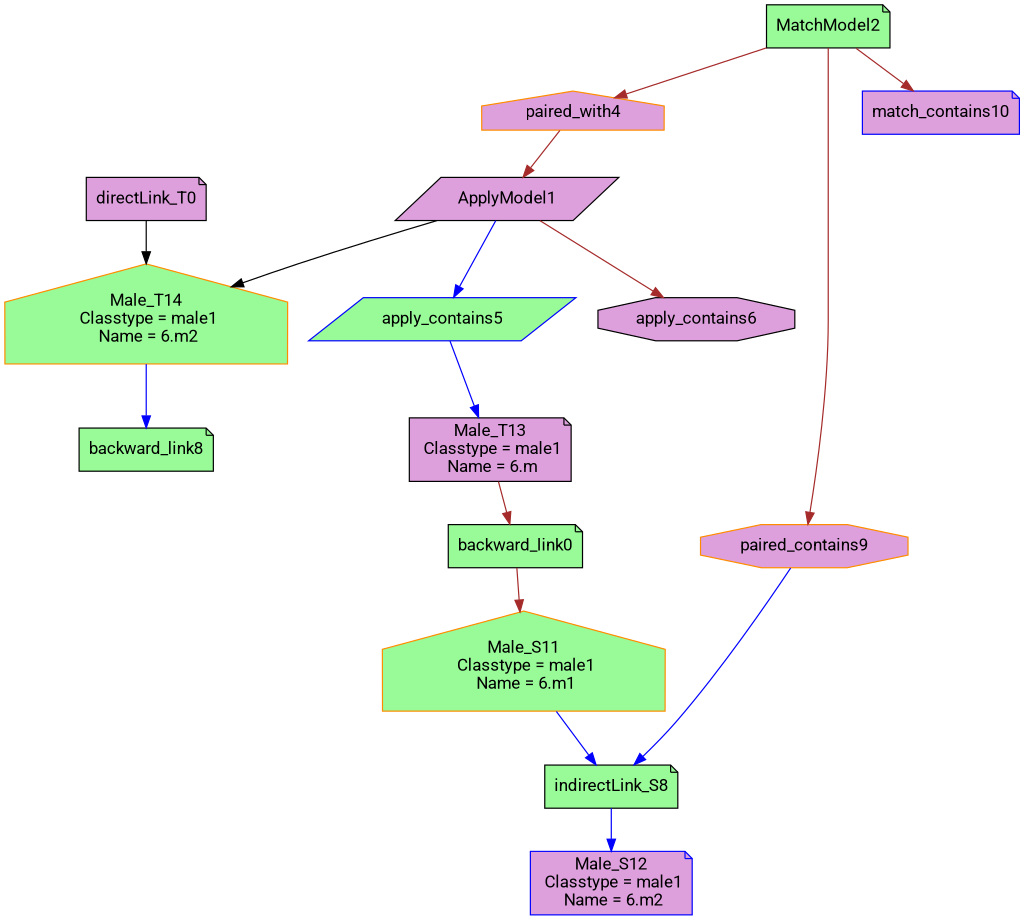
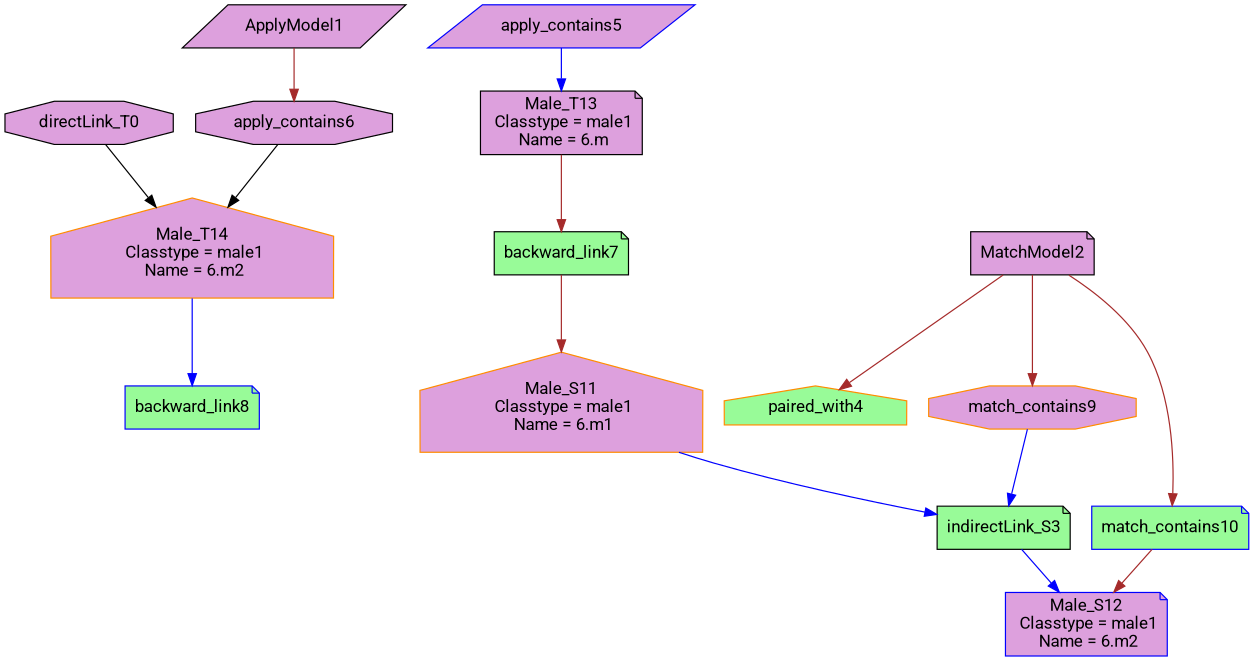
(828, 26) -> (1032, 253)
(573, 113) -> (815, 407)
(941, 113) -> (1170, 528)
(545, 149) -> none
(146, 199) -> (89, 123)
(339, 250) -> (257, 171)
(478, 254) -> none
(146, 319) -> (192, 253)
(442, 319) -> (561, 26)
(146, 450) -> (192, 407)
(515, 546) -> (561, 253)
(804, 546) -> (1032, 407)
none -> (1137, 566)
(524, 666) -> (561, 407)
(611, 787) -> (1004, 528)
